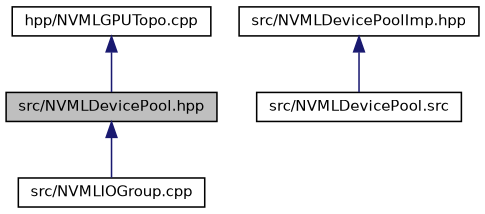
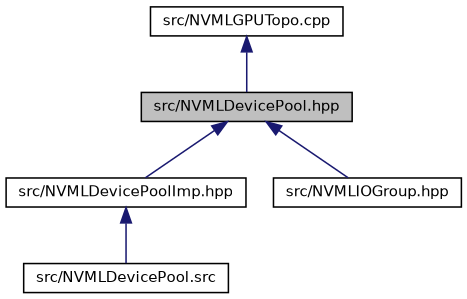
(112, 21) -> (247, 21)
none -> (180, 154)
(112, 192) -> (367, 192)
